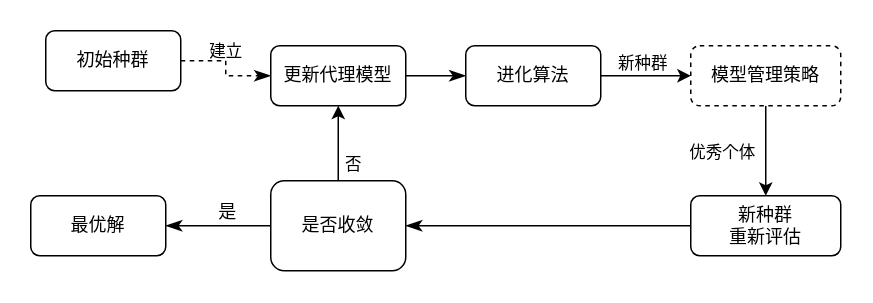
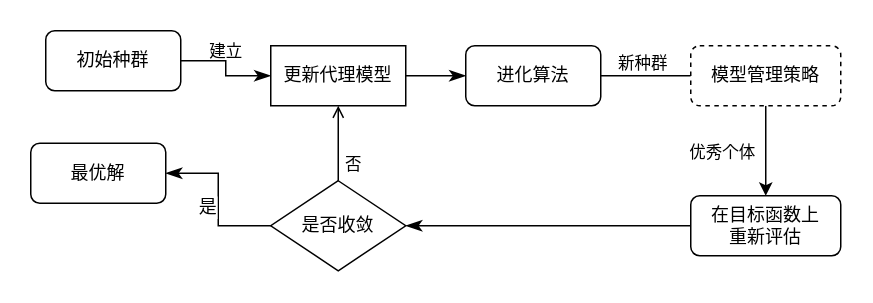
(226, 62) -> (226, 62)
(338, 76) -> (338, 76)
(679, 76) -> (683, 76)
(338, 117) -> (338, 114)
(98, 226) -> (98, 173)
(338, 226) -> (338, 226)
(766, 226) -> (766, 226)
